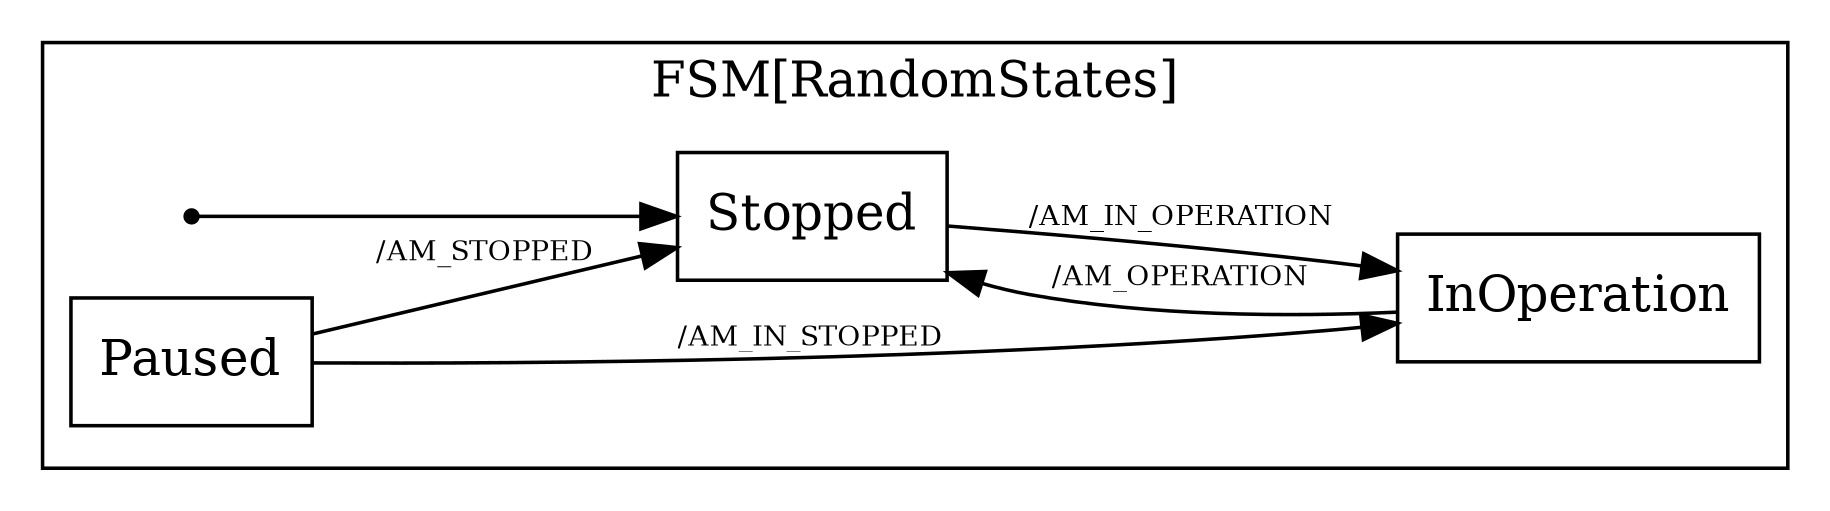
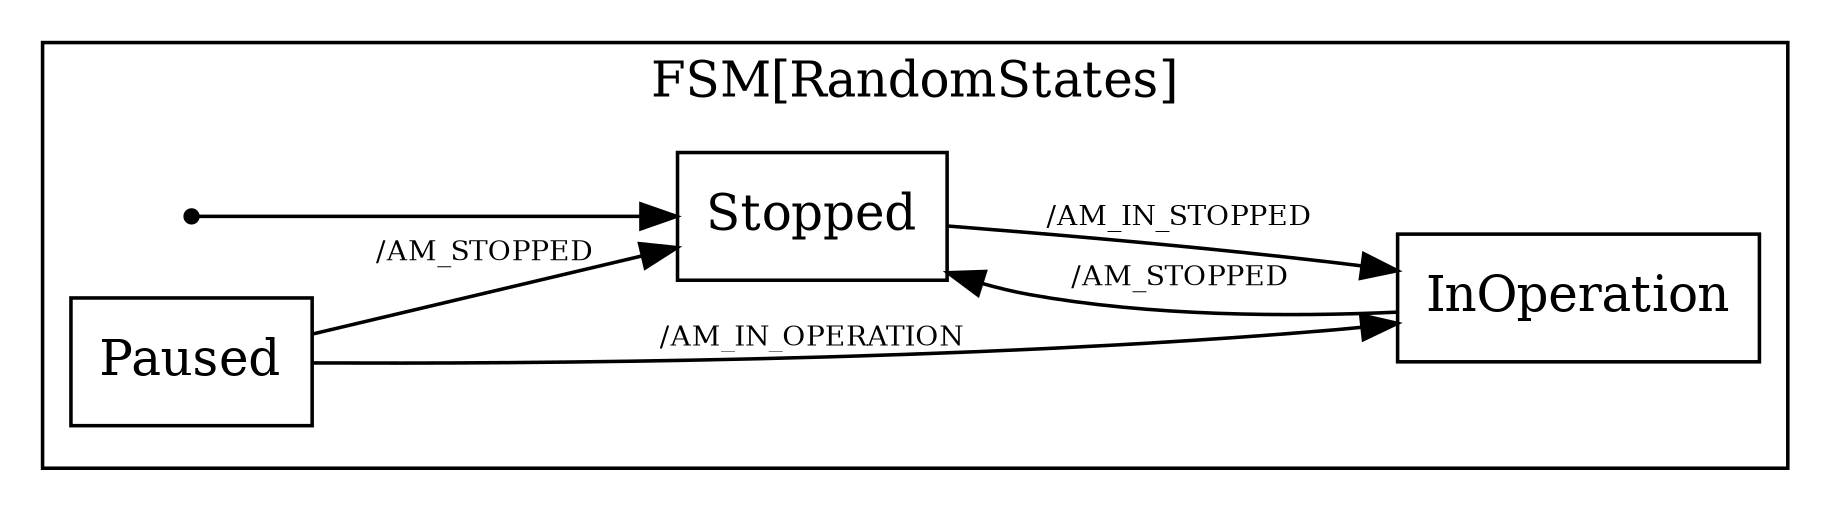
(1181, 218) -> (1181, 218)
(1181, 278) -> (1181, 278)
(812, 339) -> (812, 339)
